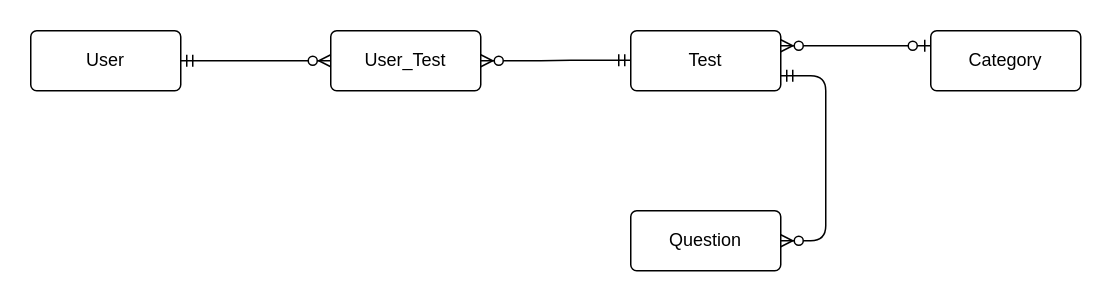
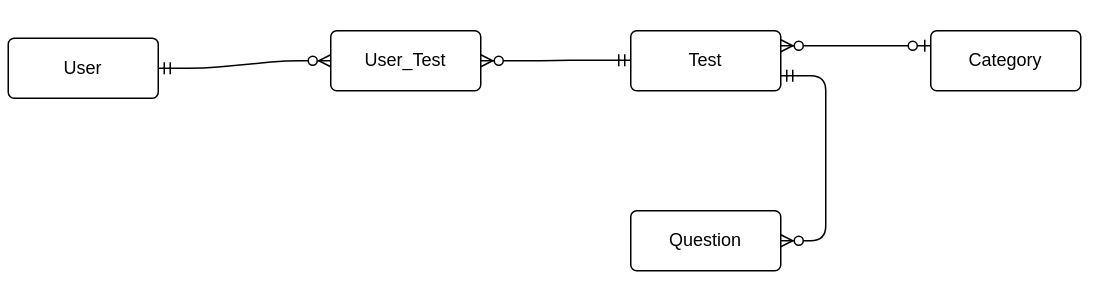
(106, 61) -> (83, 68)
